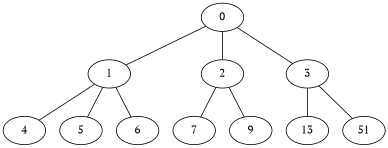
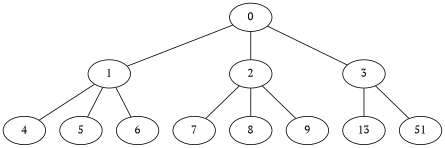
none -> (251, 130)
